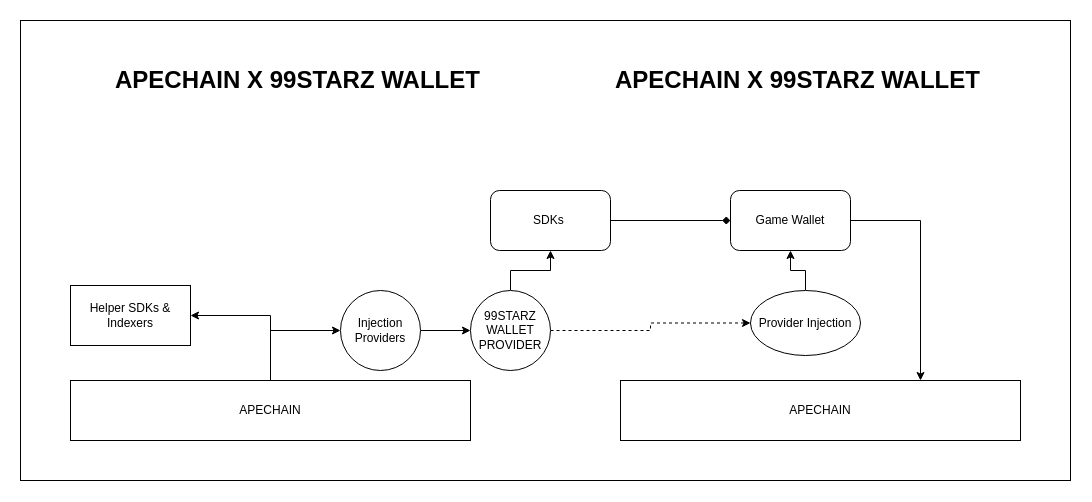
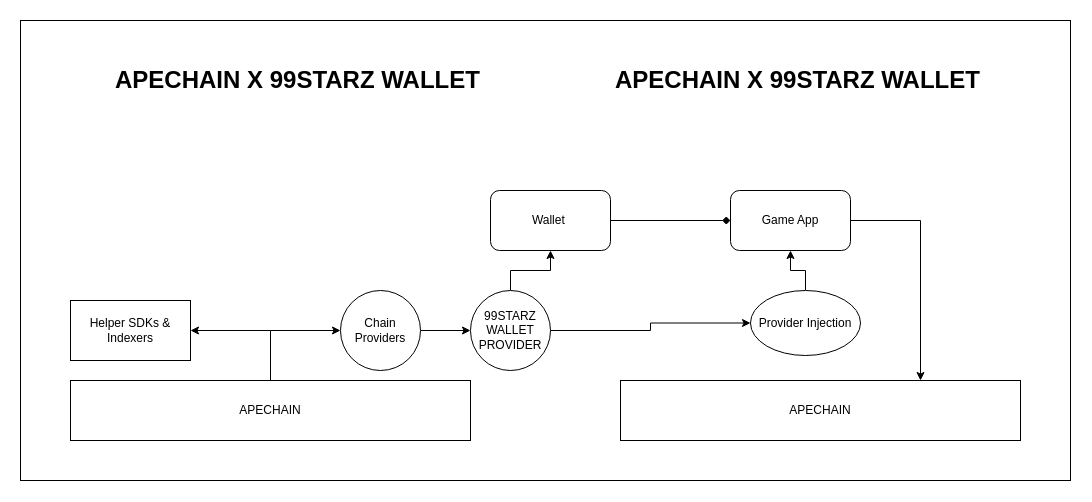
(551, 221) -> (551, 221)
(791, 221) -> (791, 221)
(131, 316) -> (131, 331)
(381, 331) -> (381, 331)
(650, 331) -> (650, 331)
